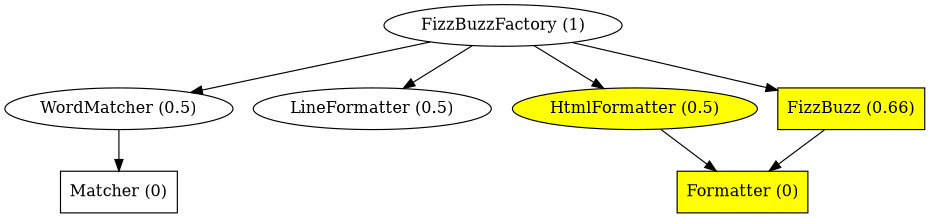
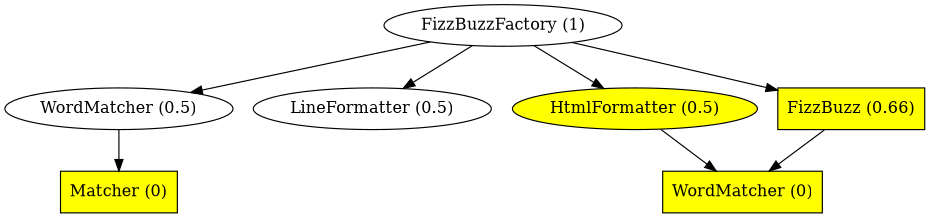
(119, 192) -> (119, 192)
(743, 192) -> (743, 192)
